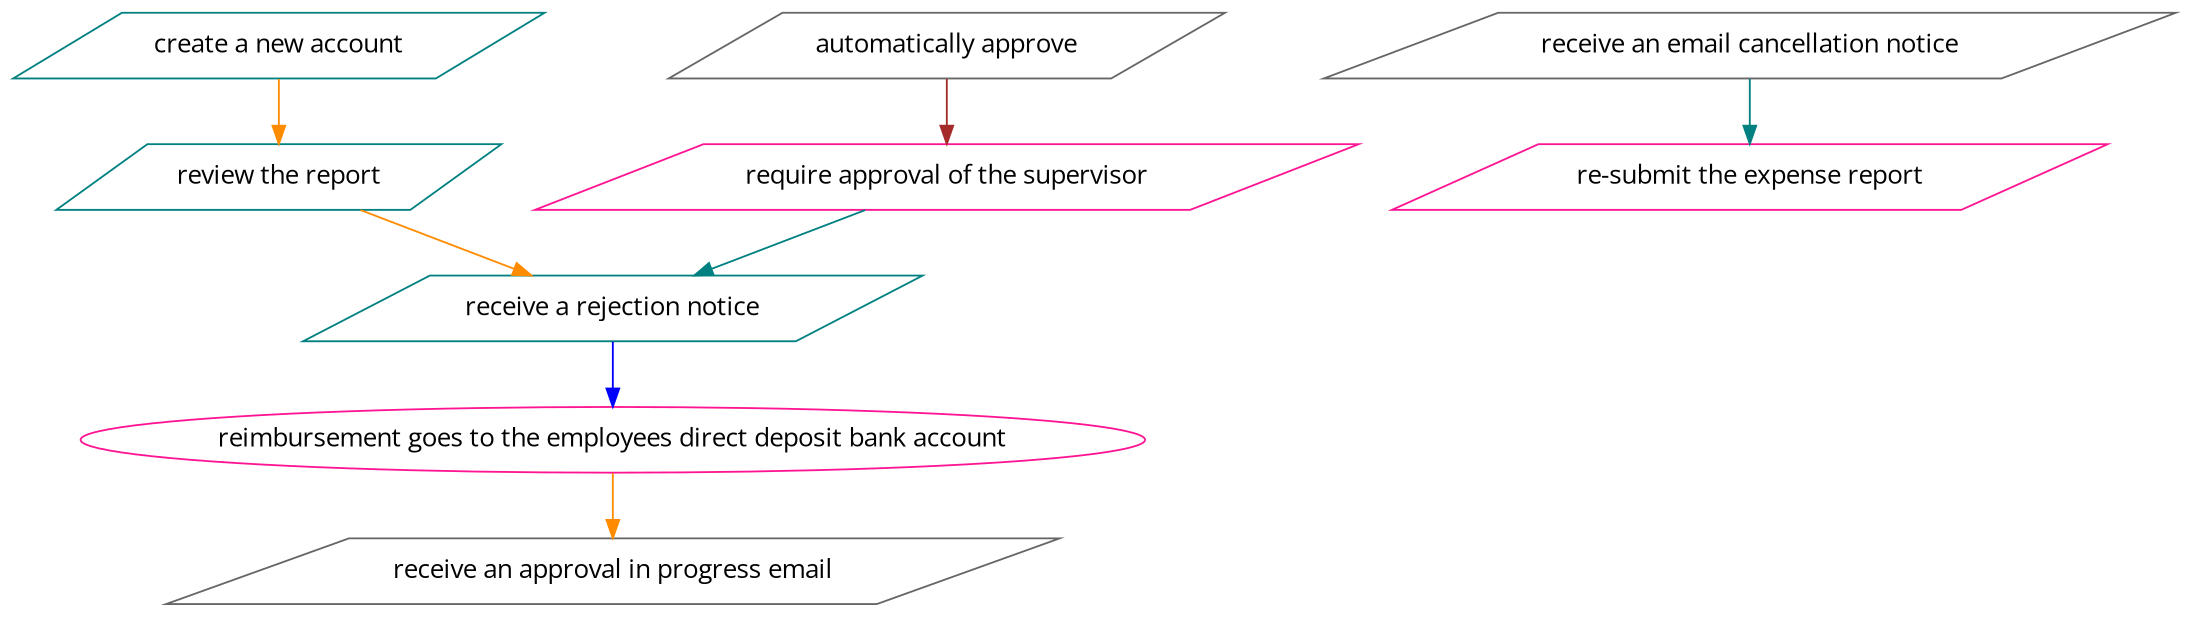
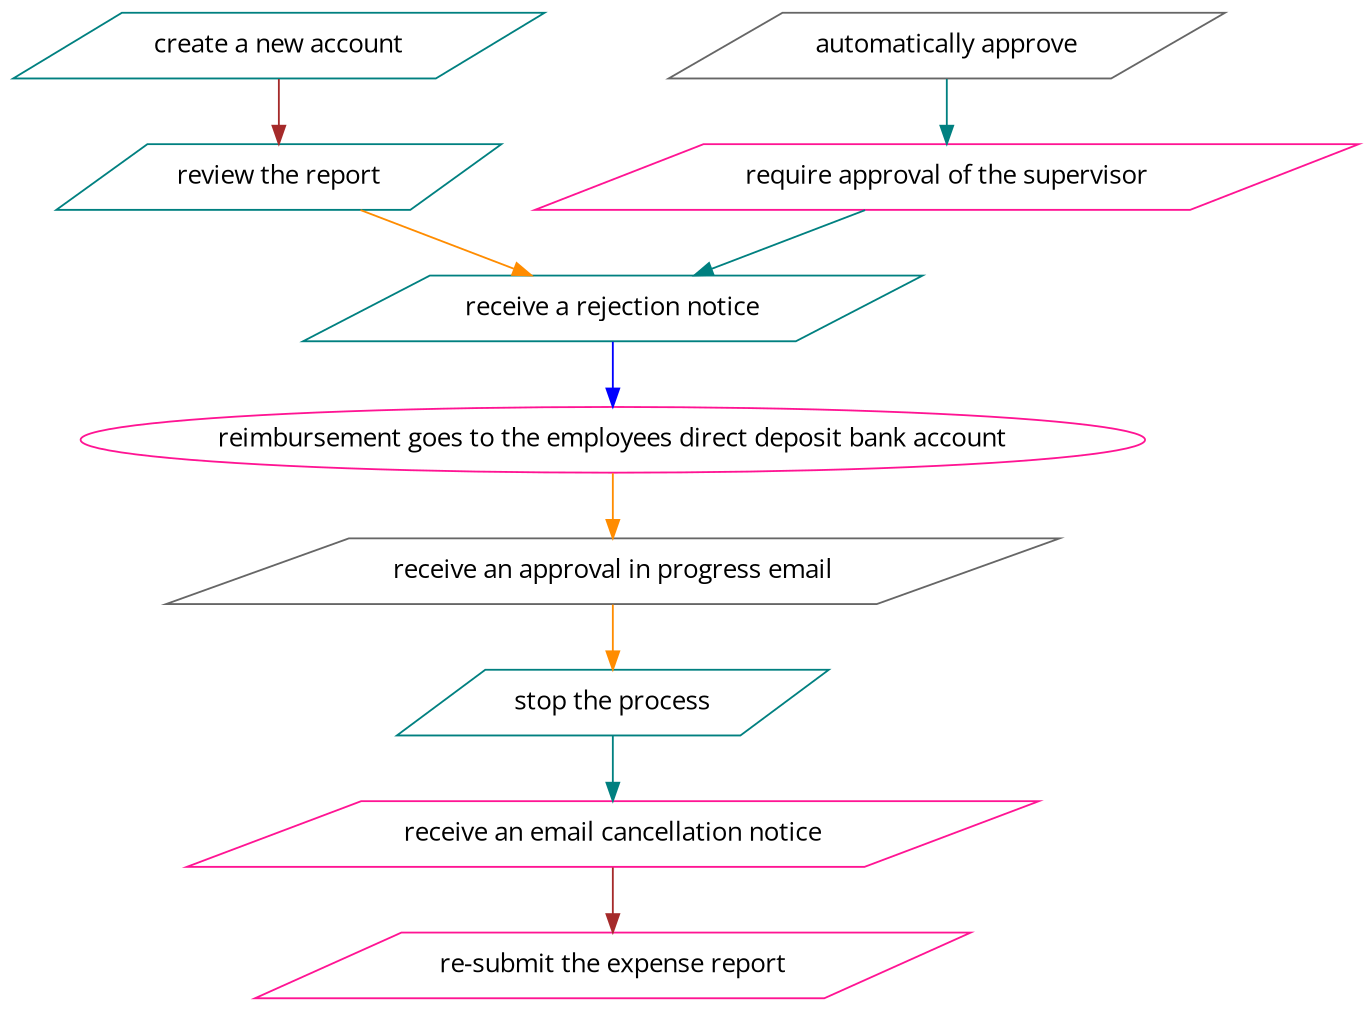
(1750, 46) -> (613, 834)
(279, 102) -> (279, 102)
(947, 102) -> (947, 102)
(1750, 102) -> (613, 891)
none -> (613, 703)
